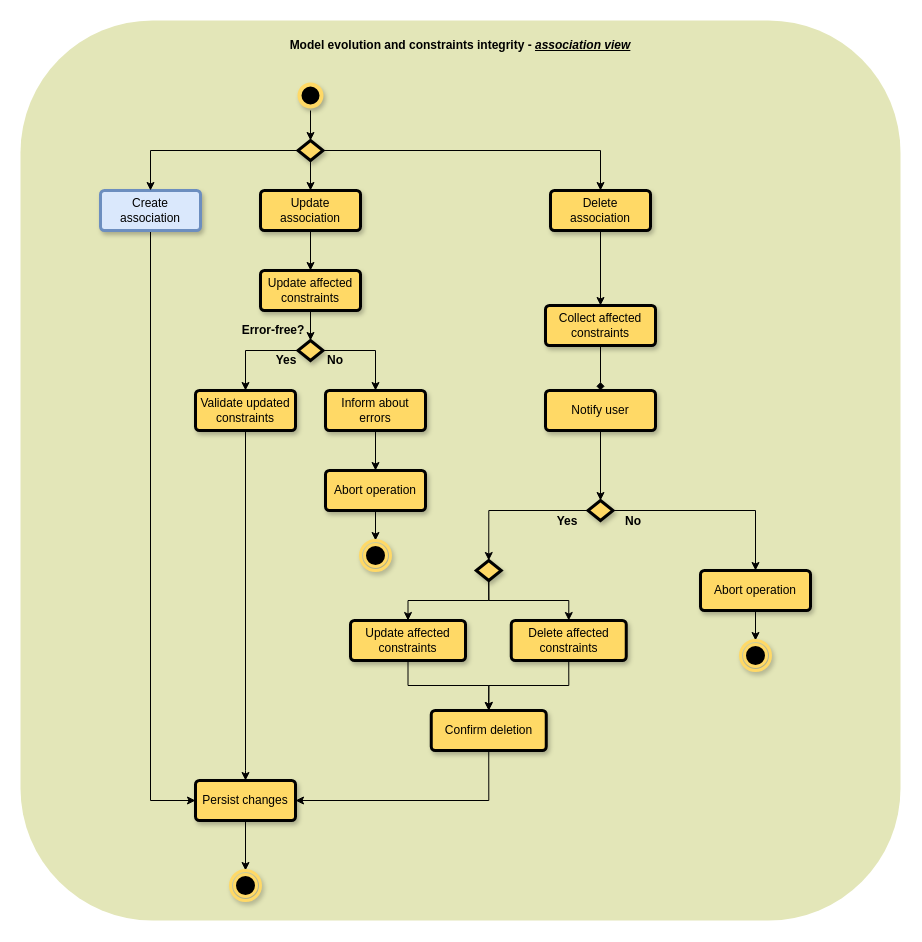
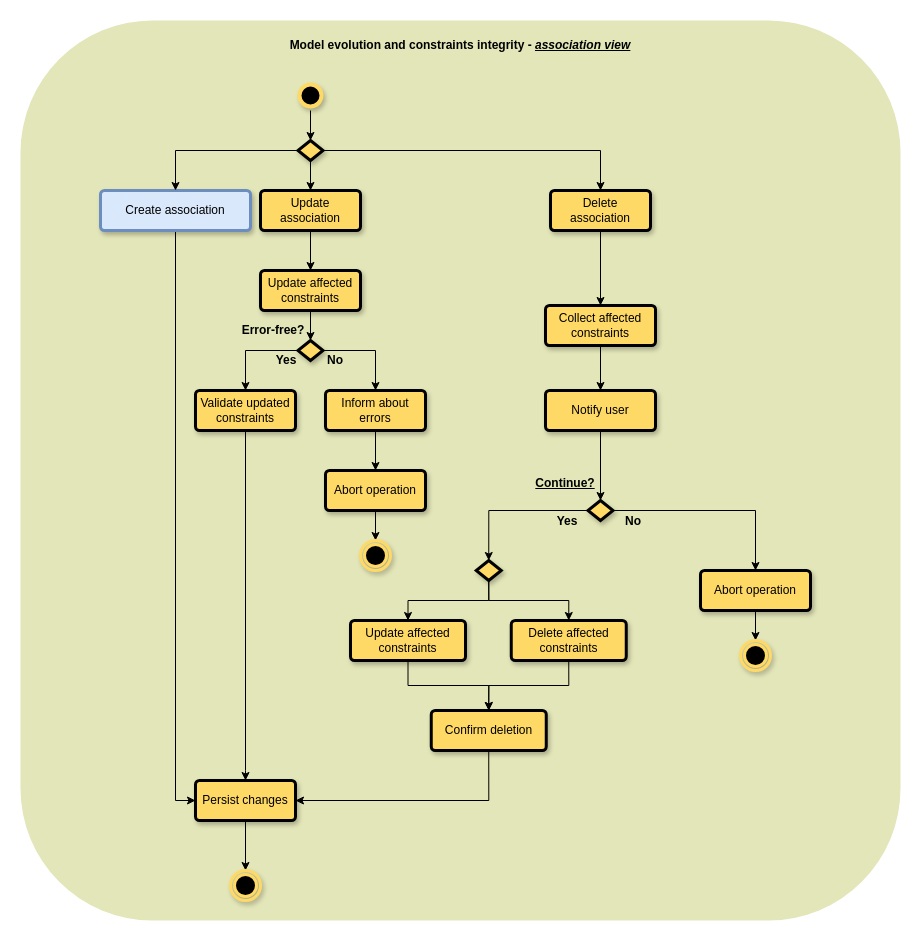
(151, 211) -> (176, 211)
(601, 382) -> (601, 382)
none -> (566, 484)
